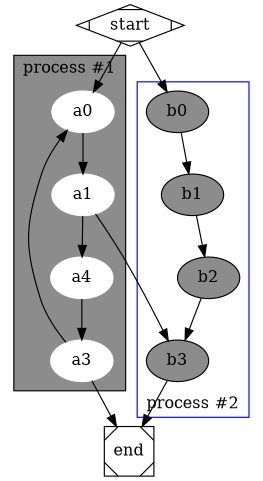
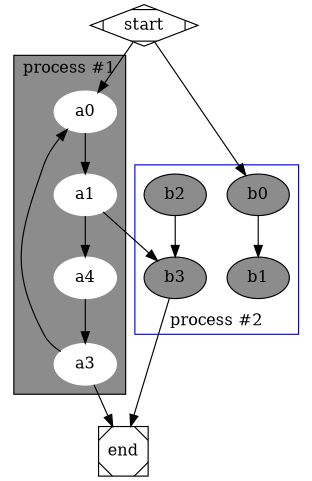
(199, 230) -> none
